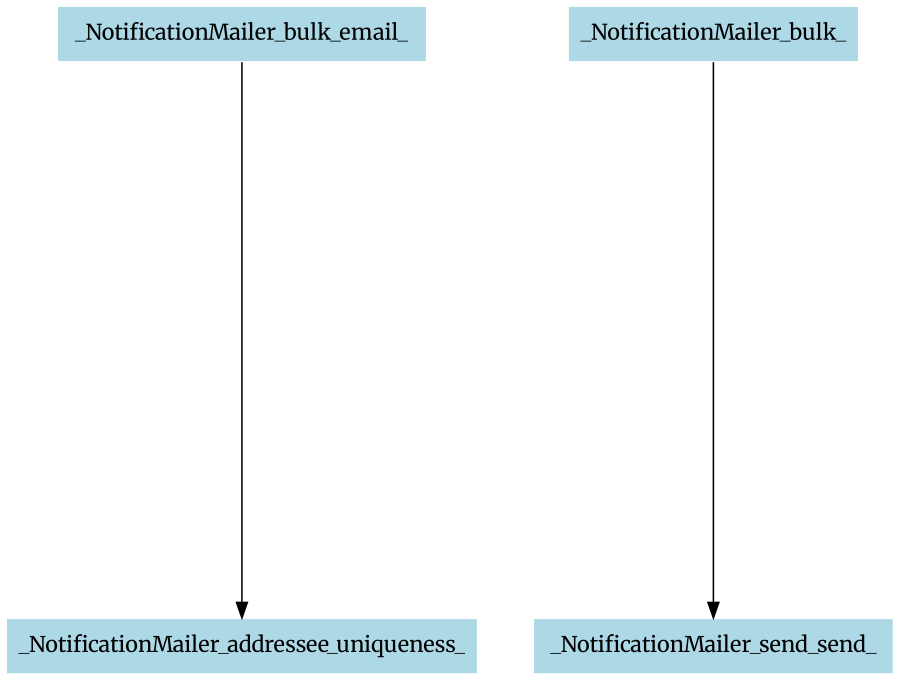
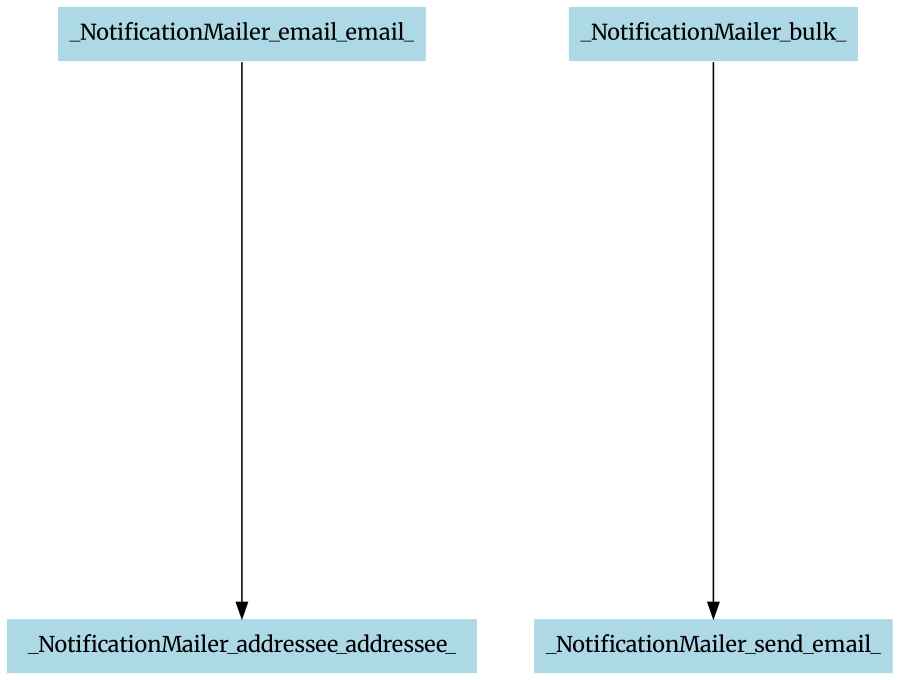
(242, 34) -> (242, 34)
(242, 646) -> (242, 646)
(713, 646) -> (713, 646)
